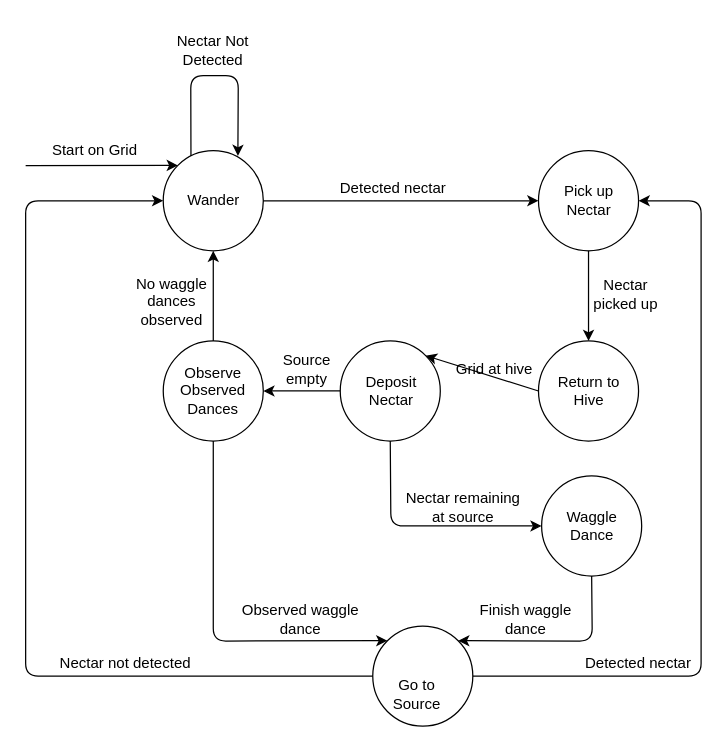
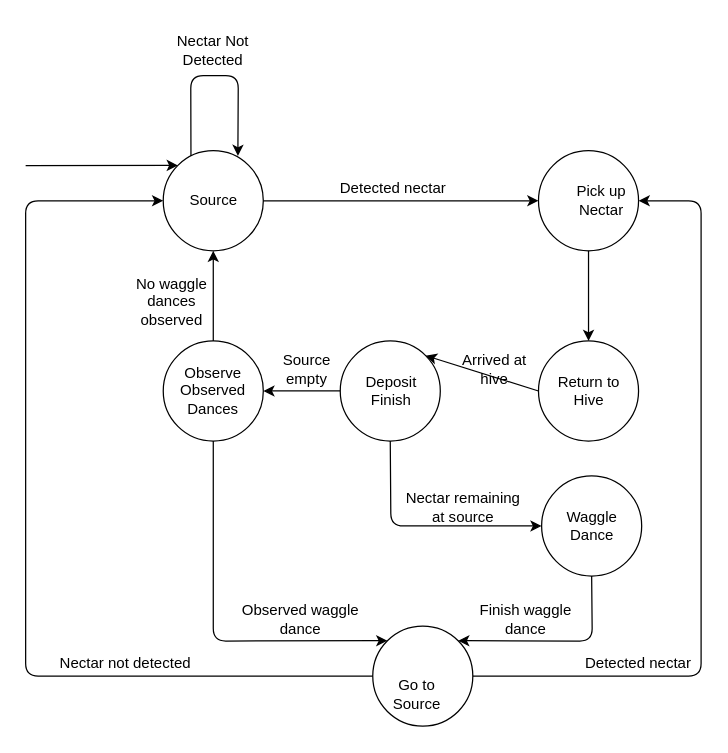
(94, 151) -> none
(214, 201) -> (214, 201)
(588, 201) -> (601, 201)
(626, 294) -> none
(494, 369) -> (494, 369)
(391, 391) -> (391, 391)
